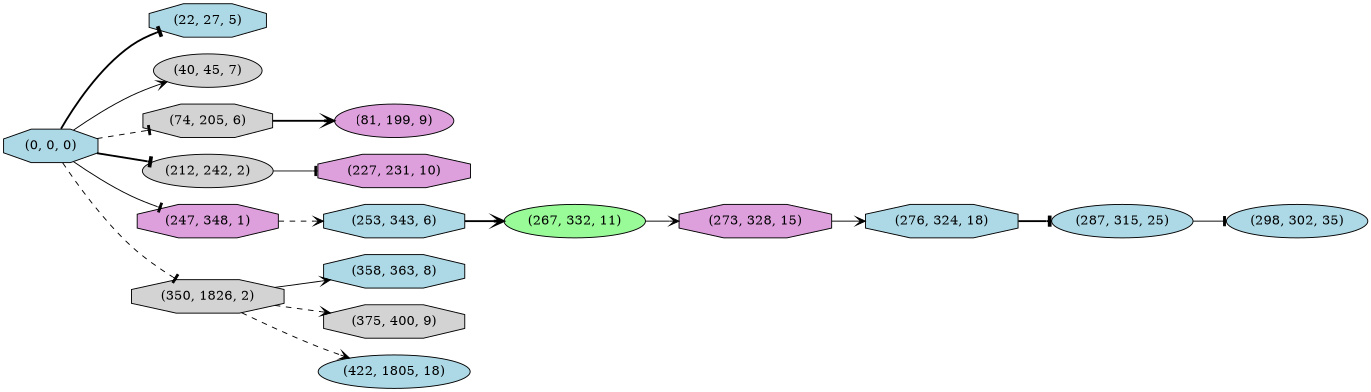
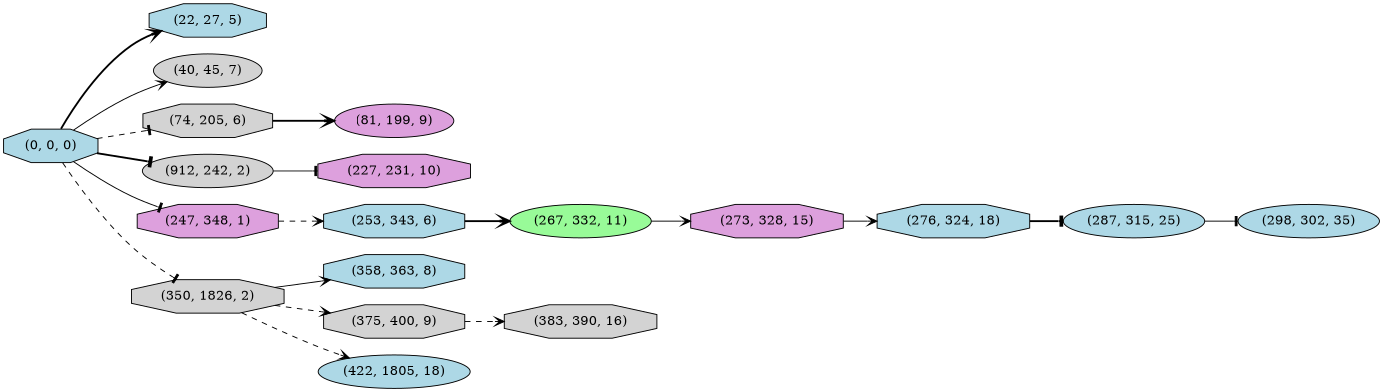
(101, 73) -> (100, 74)
(208, 171) -> (208, 171)
none -> (581, 321)
